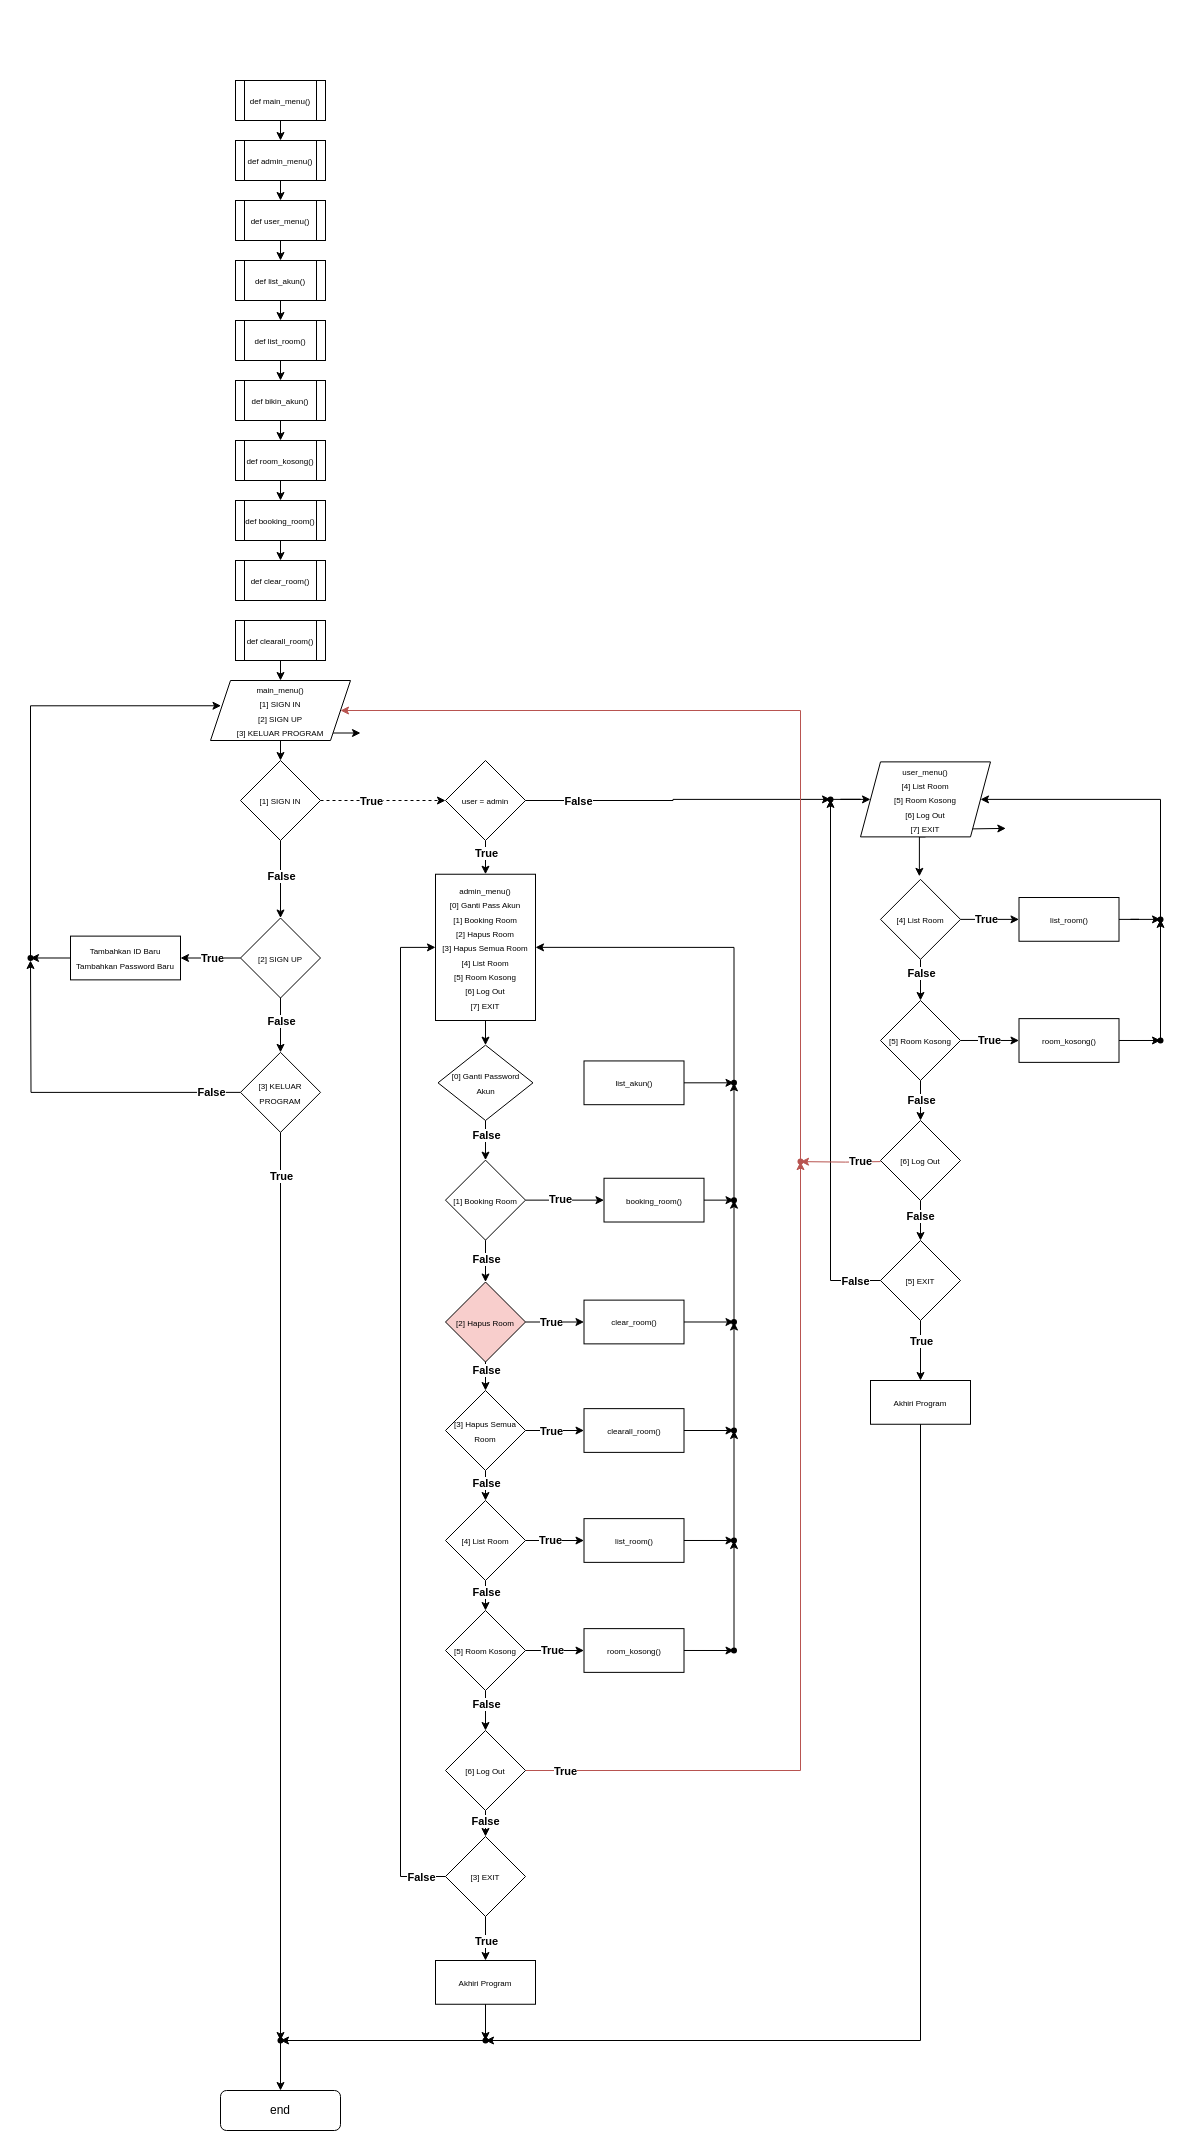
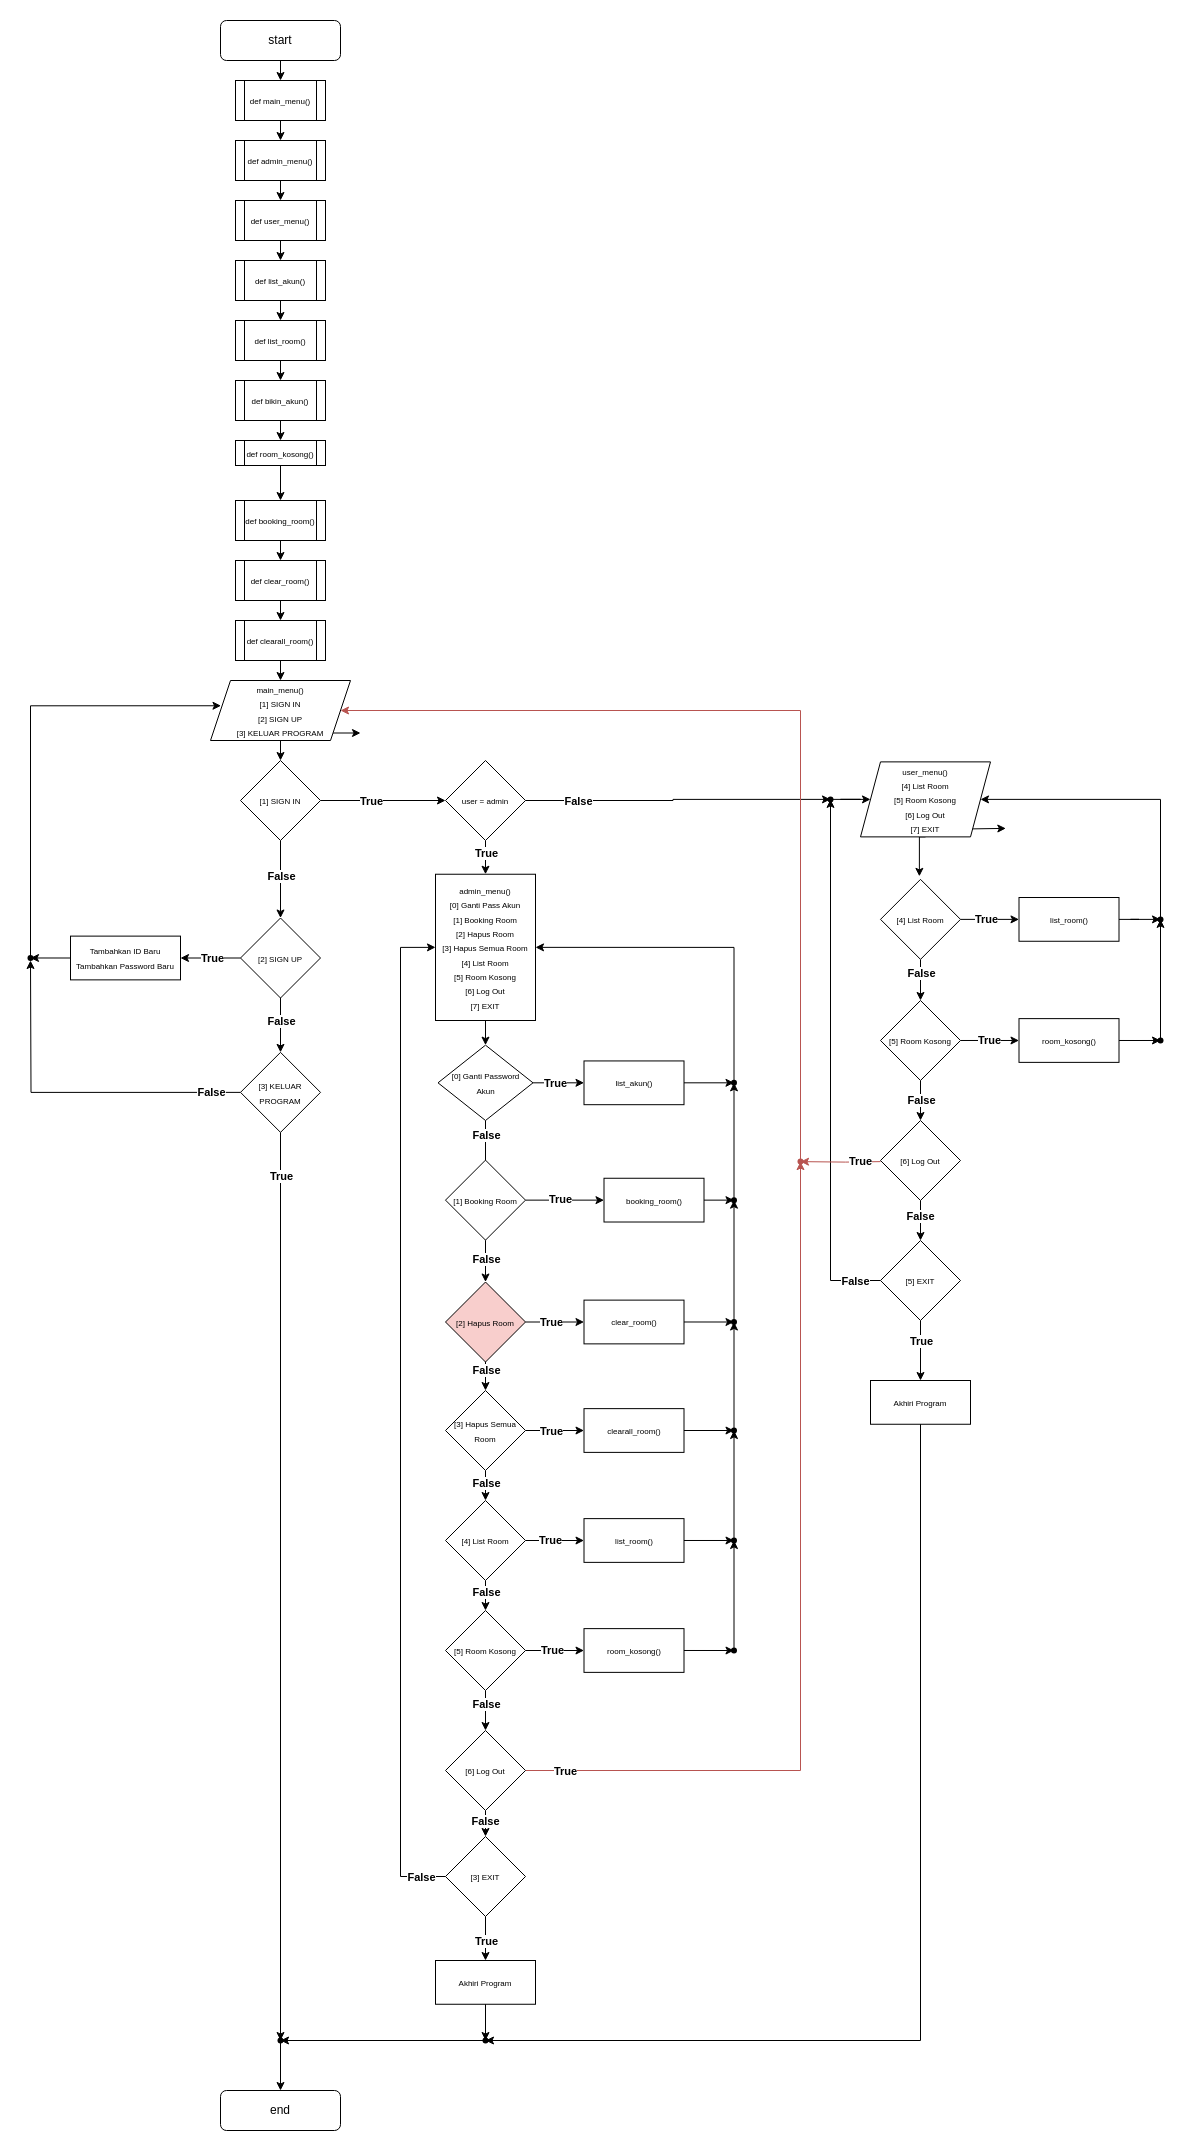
none -> (281, 41)
none -> (281, 67)
(281, 461) -> (281, 453)
none -> (281, 607)
(410, 801) -> (410, 801)
none -> (555, 1083)
(486, 1152) -> (486, 1155)
